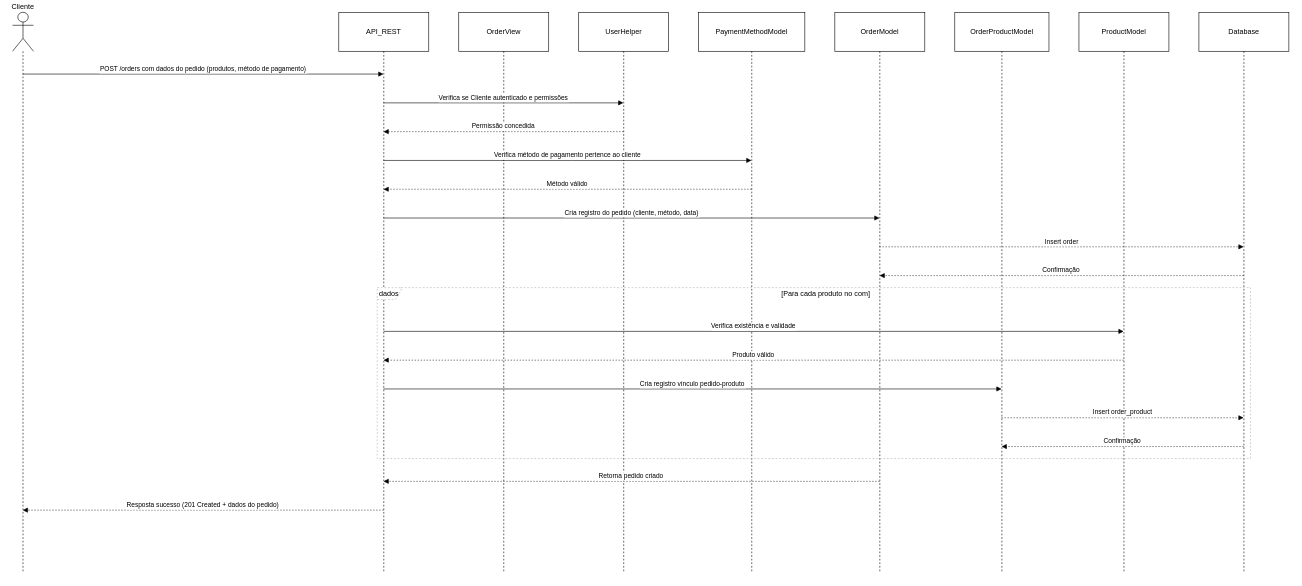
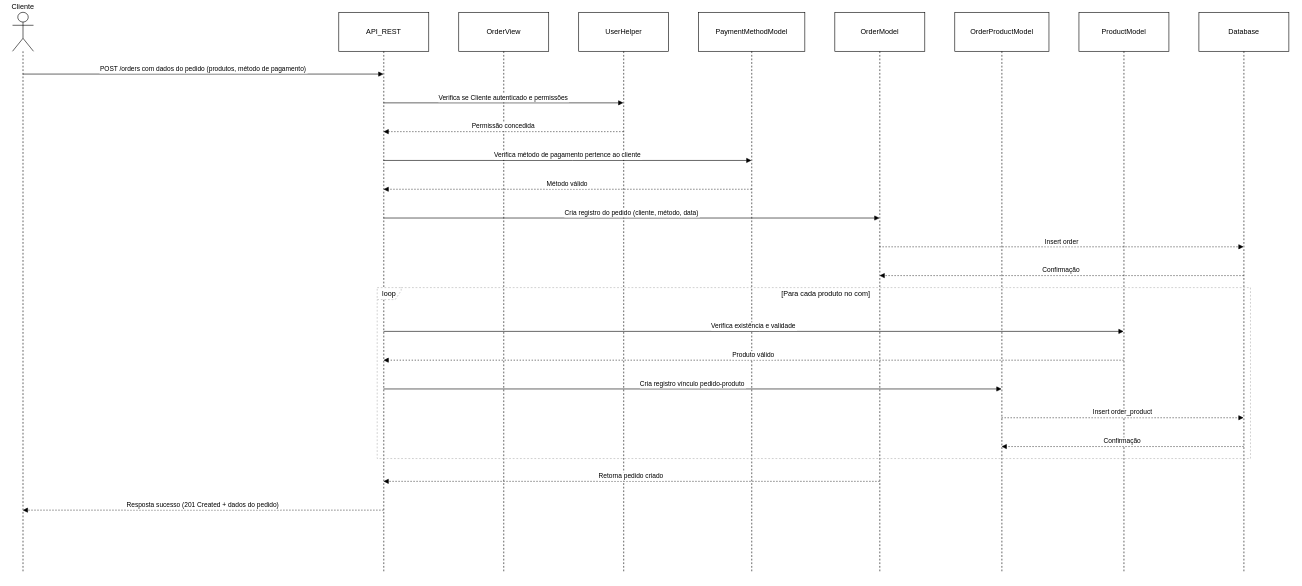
(389, 294) -> (389, 294)
